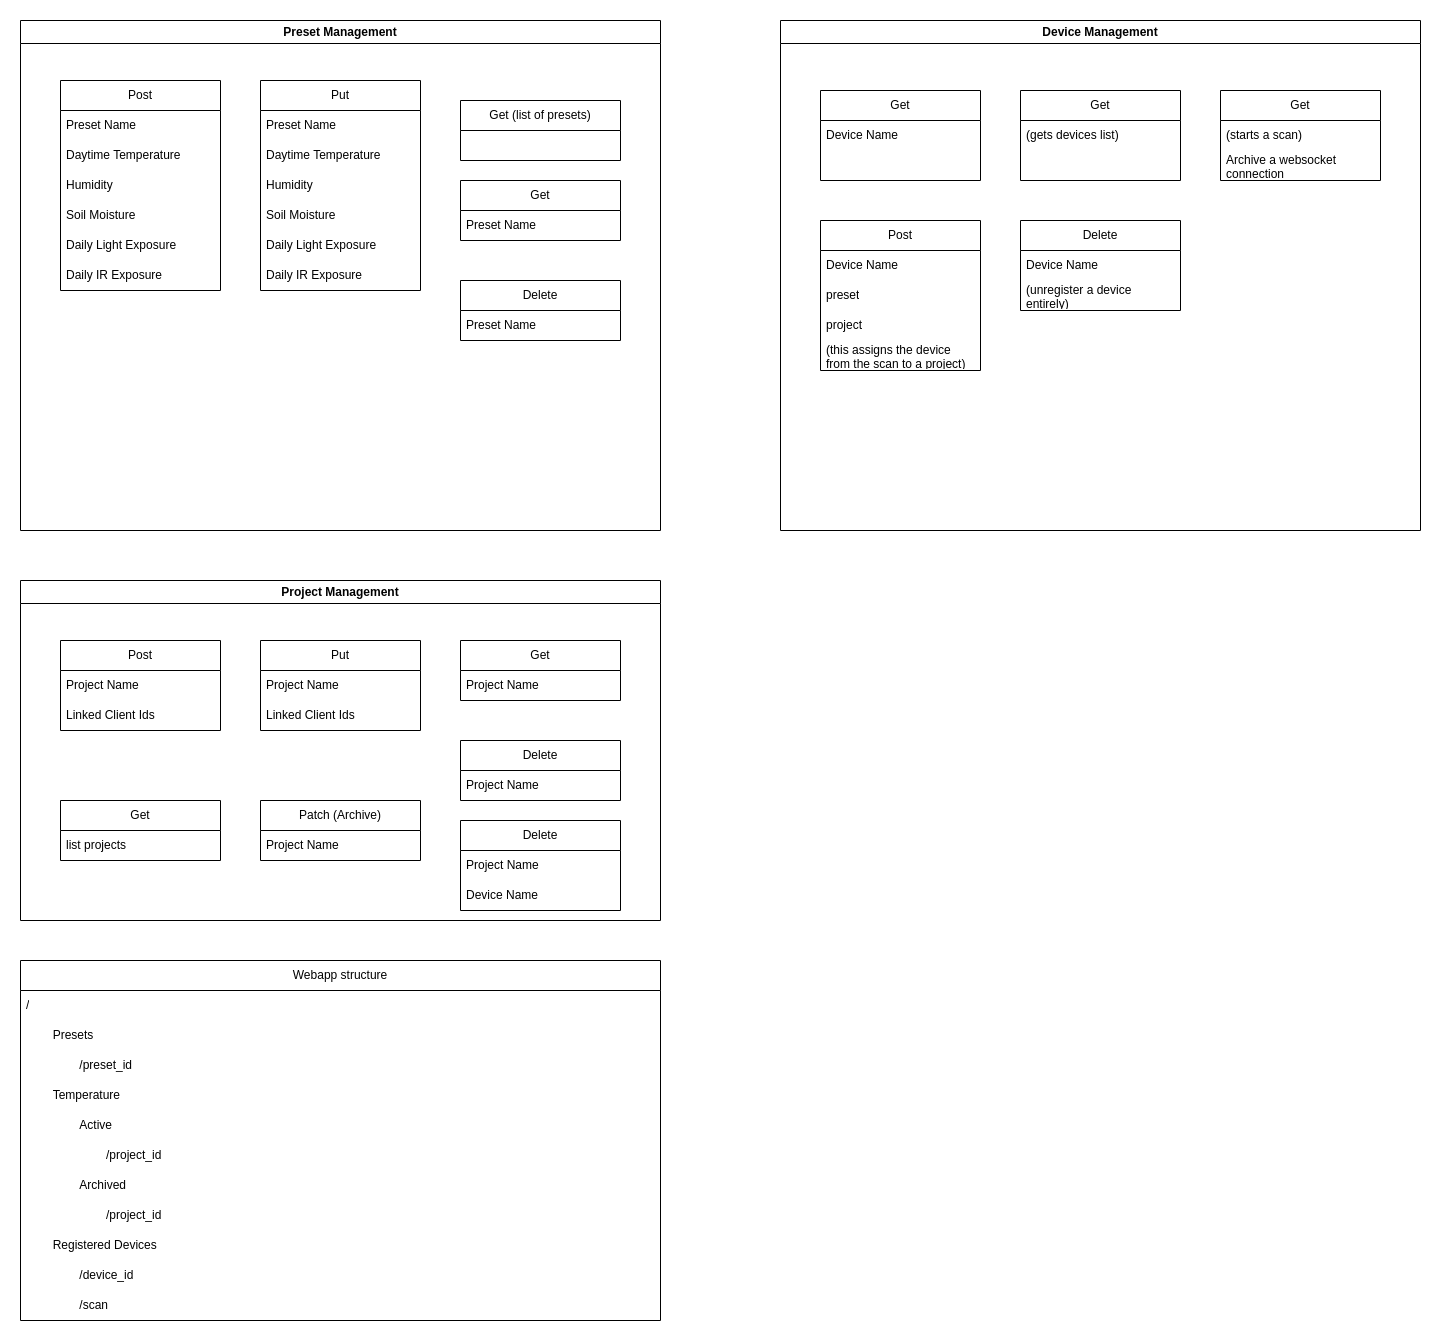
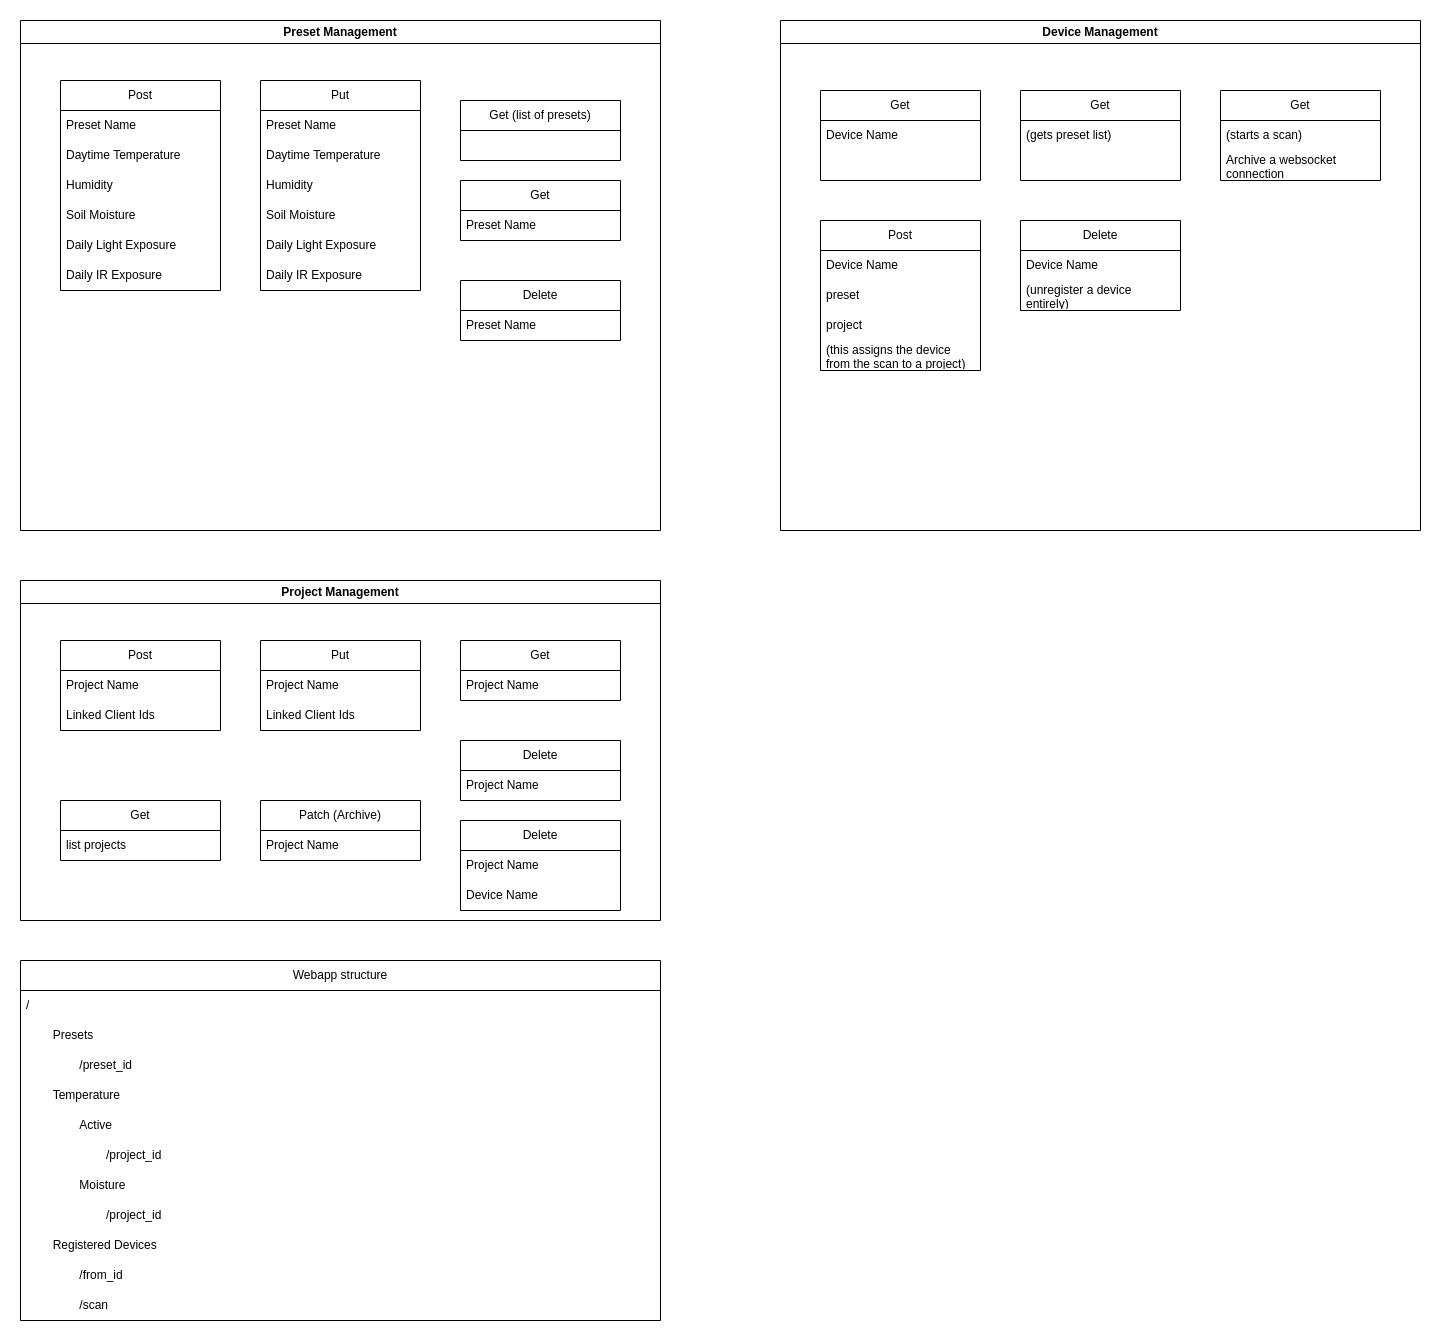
(1083, 136) -> (1081, 136)
(52, 1186) -> (52, 1186)
(57, 1276) -> (52, 1276)
